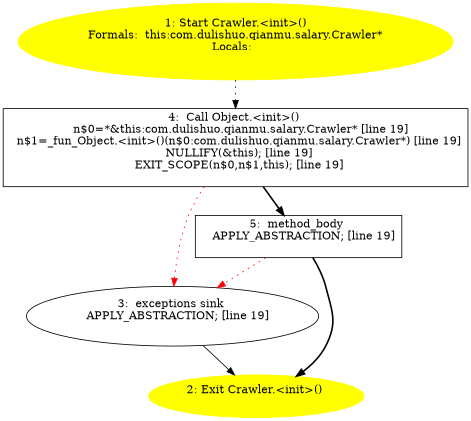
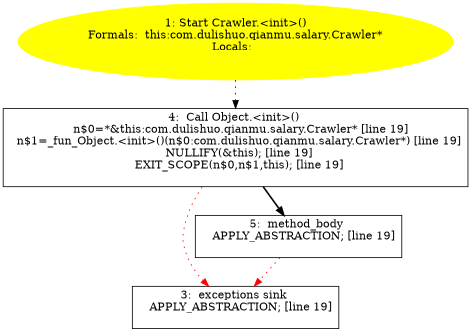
(173, 316) -> (236, 307)
(256, 396) -> none
